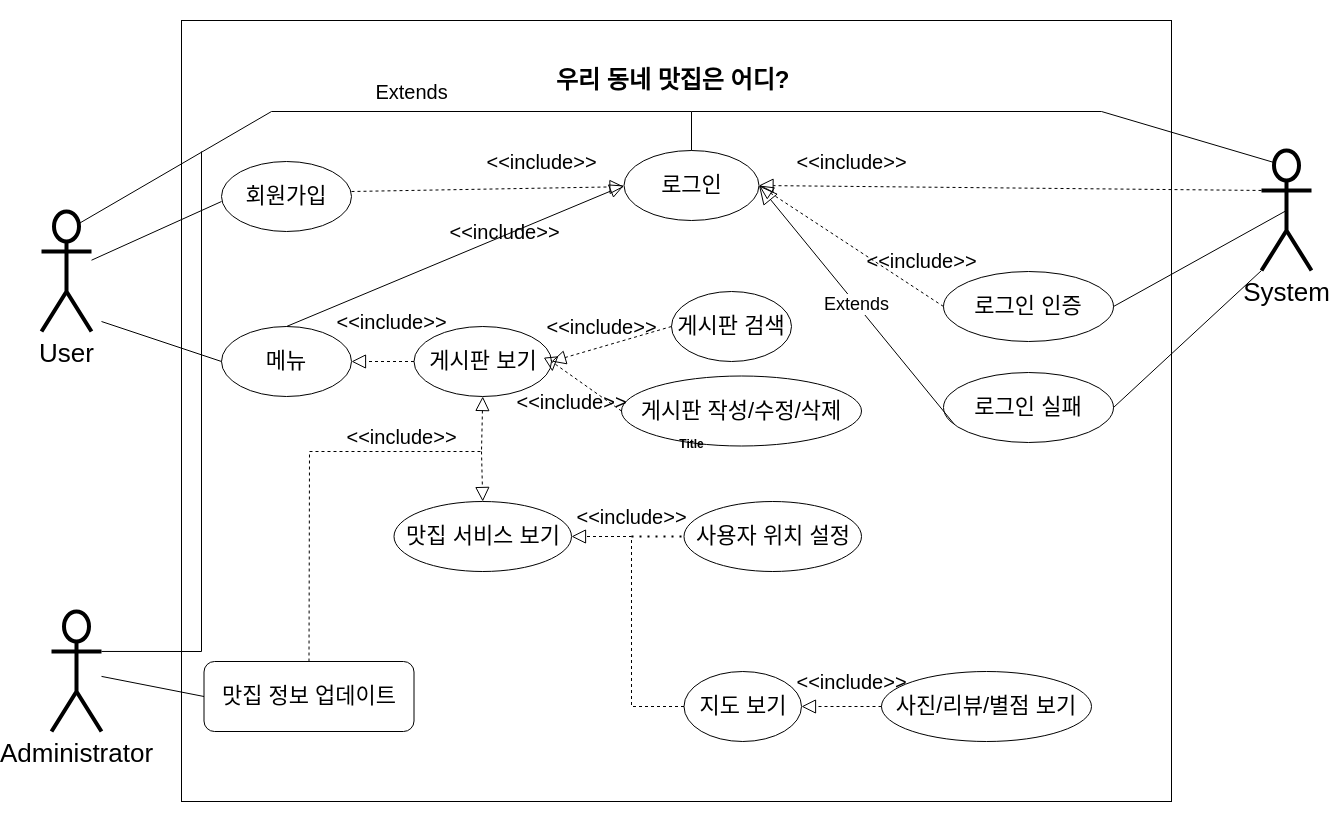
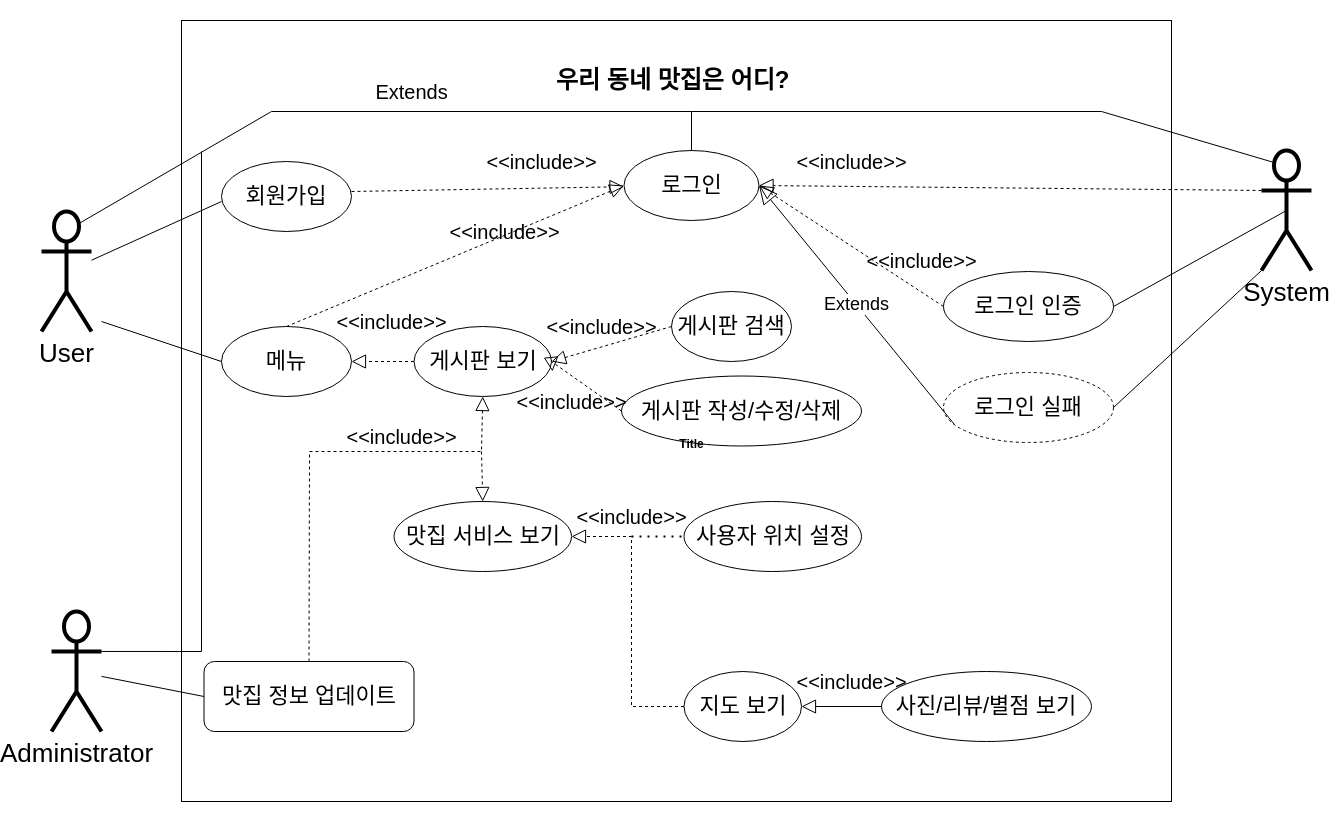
(398, 280) -> (398, 280)
(1029, 408) -> (1029, 408)
(848, 707) -> (848, 707)
